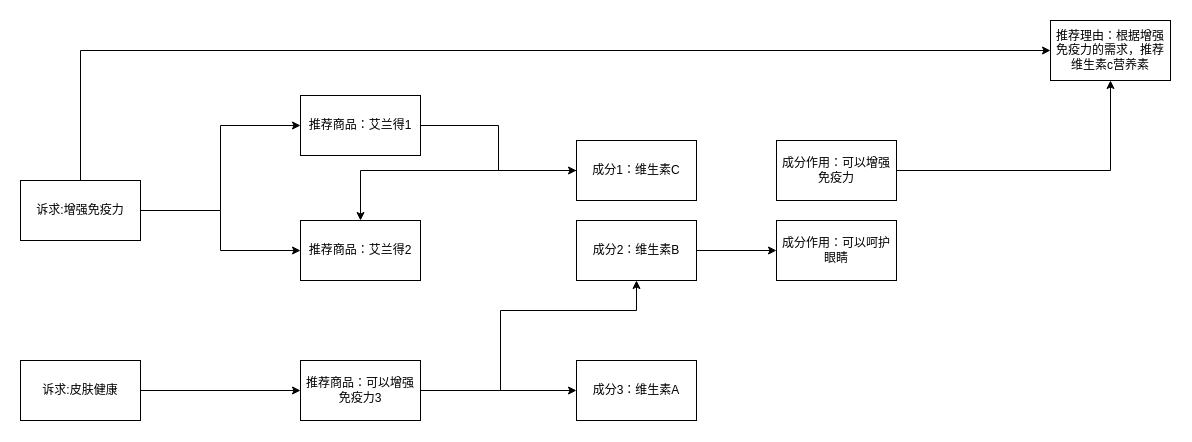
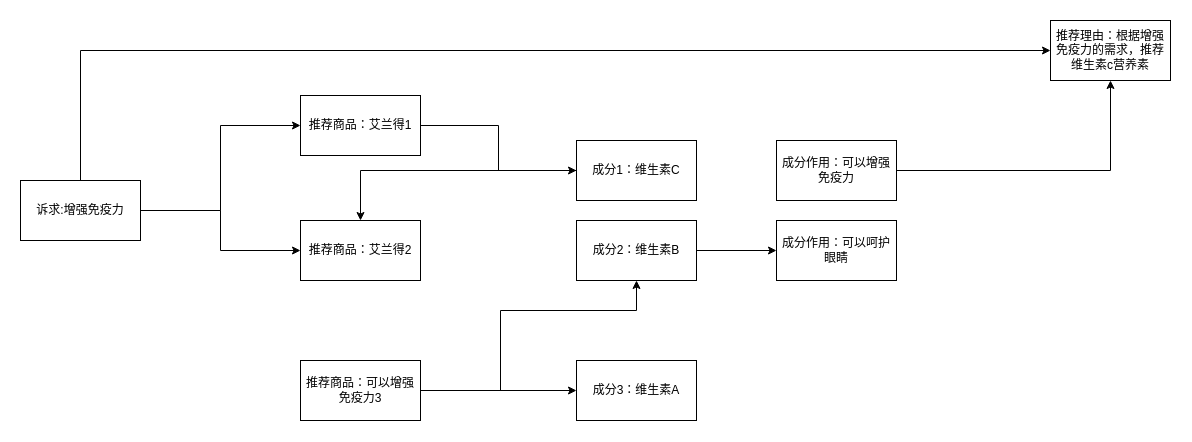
(81, 391) -> none
(217, 391) -> none
